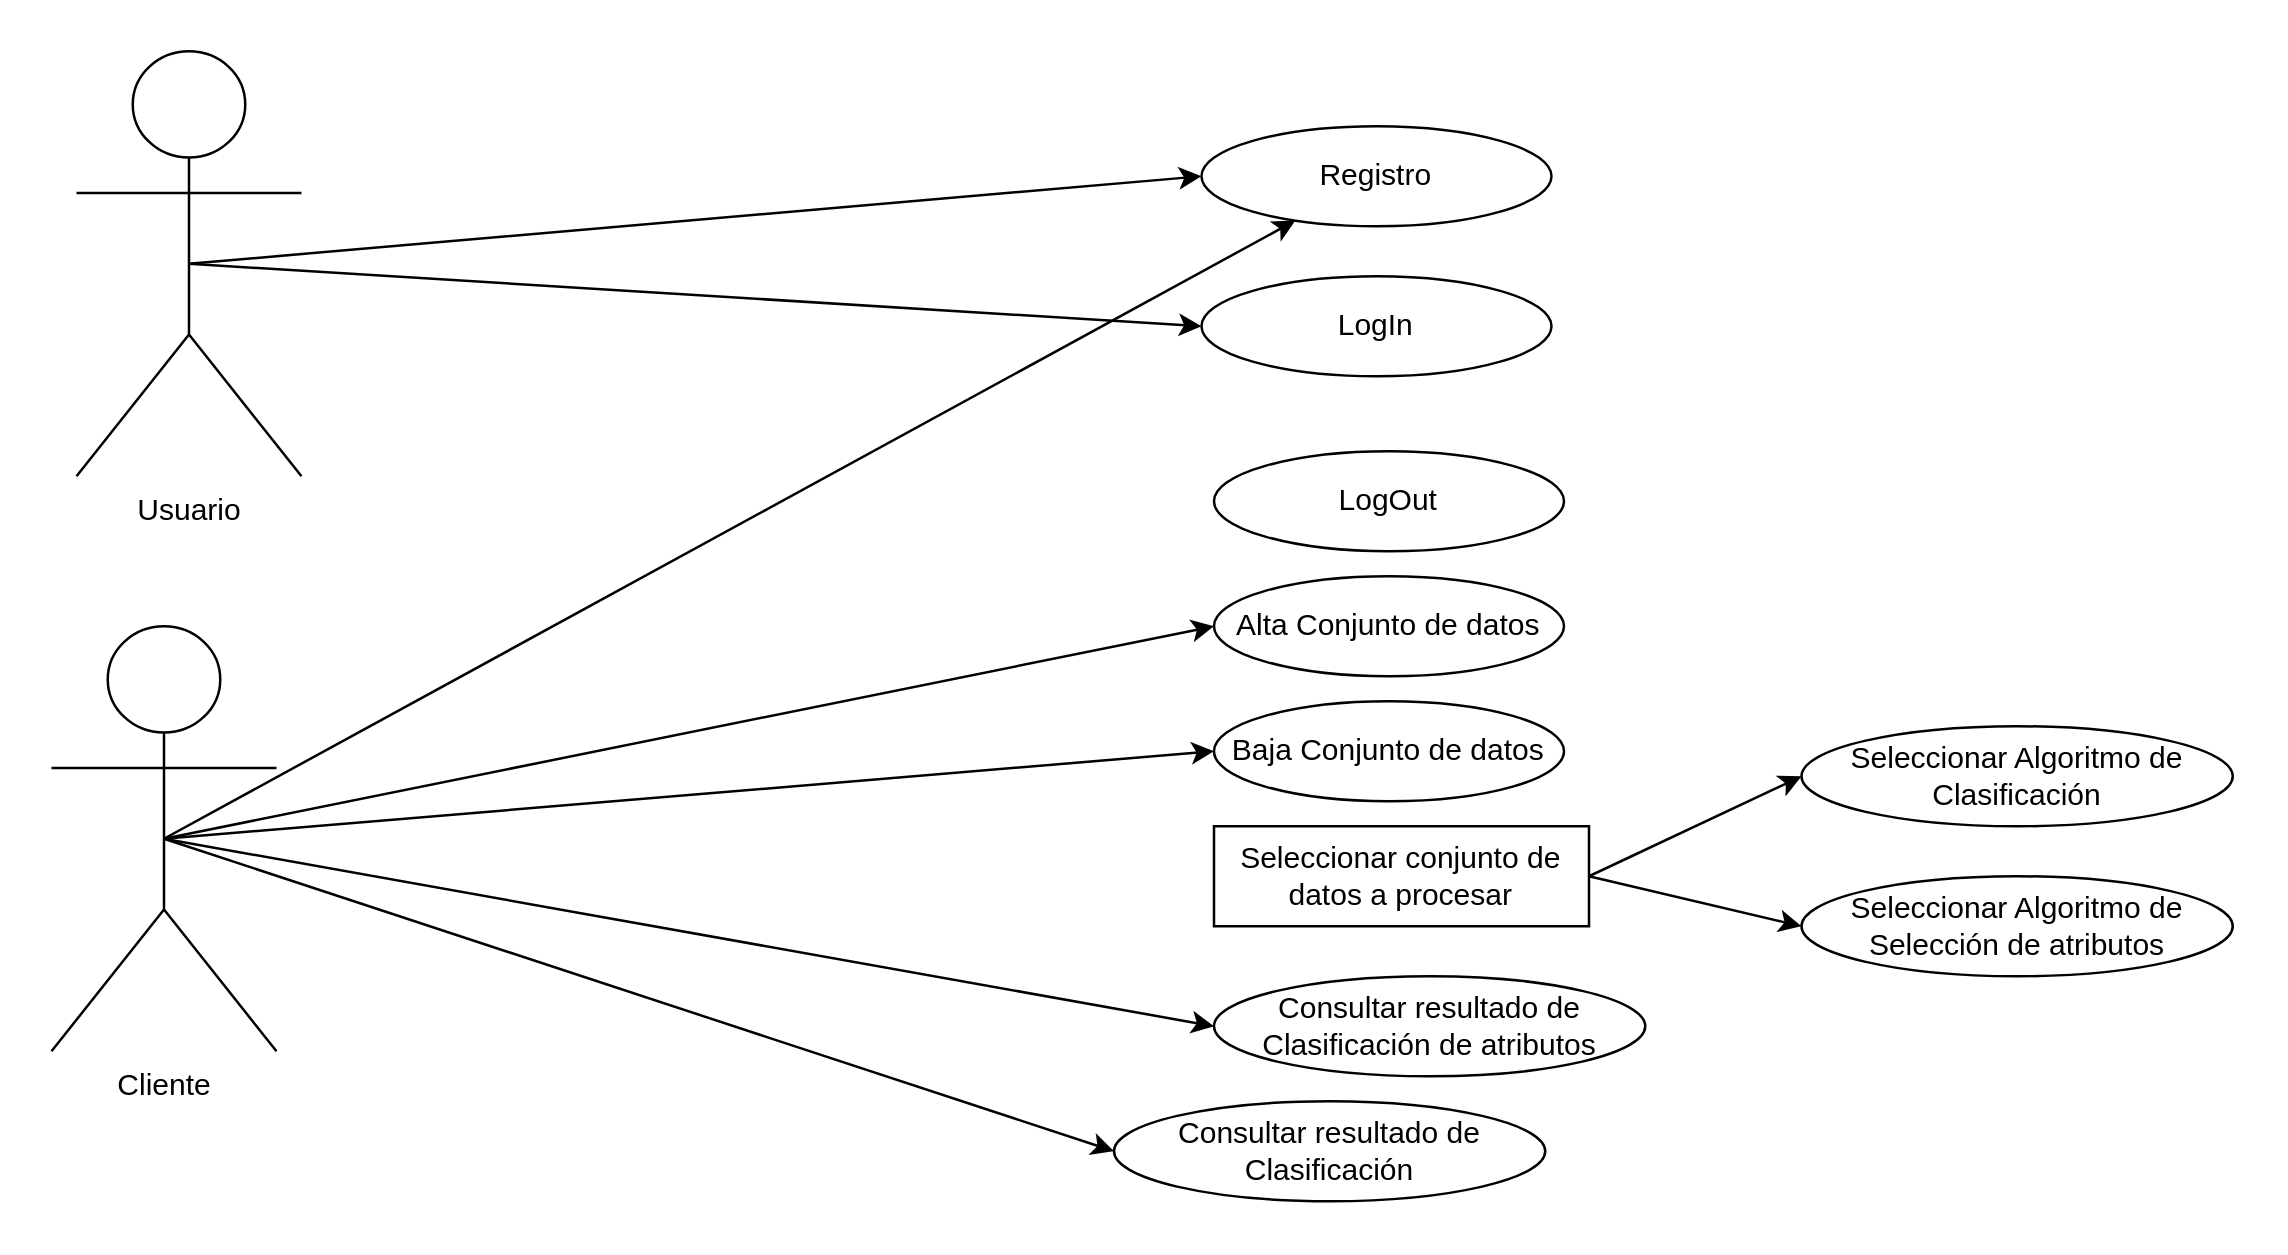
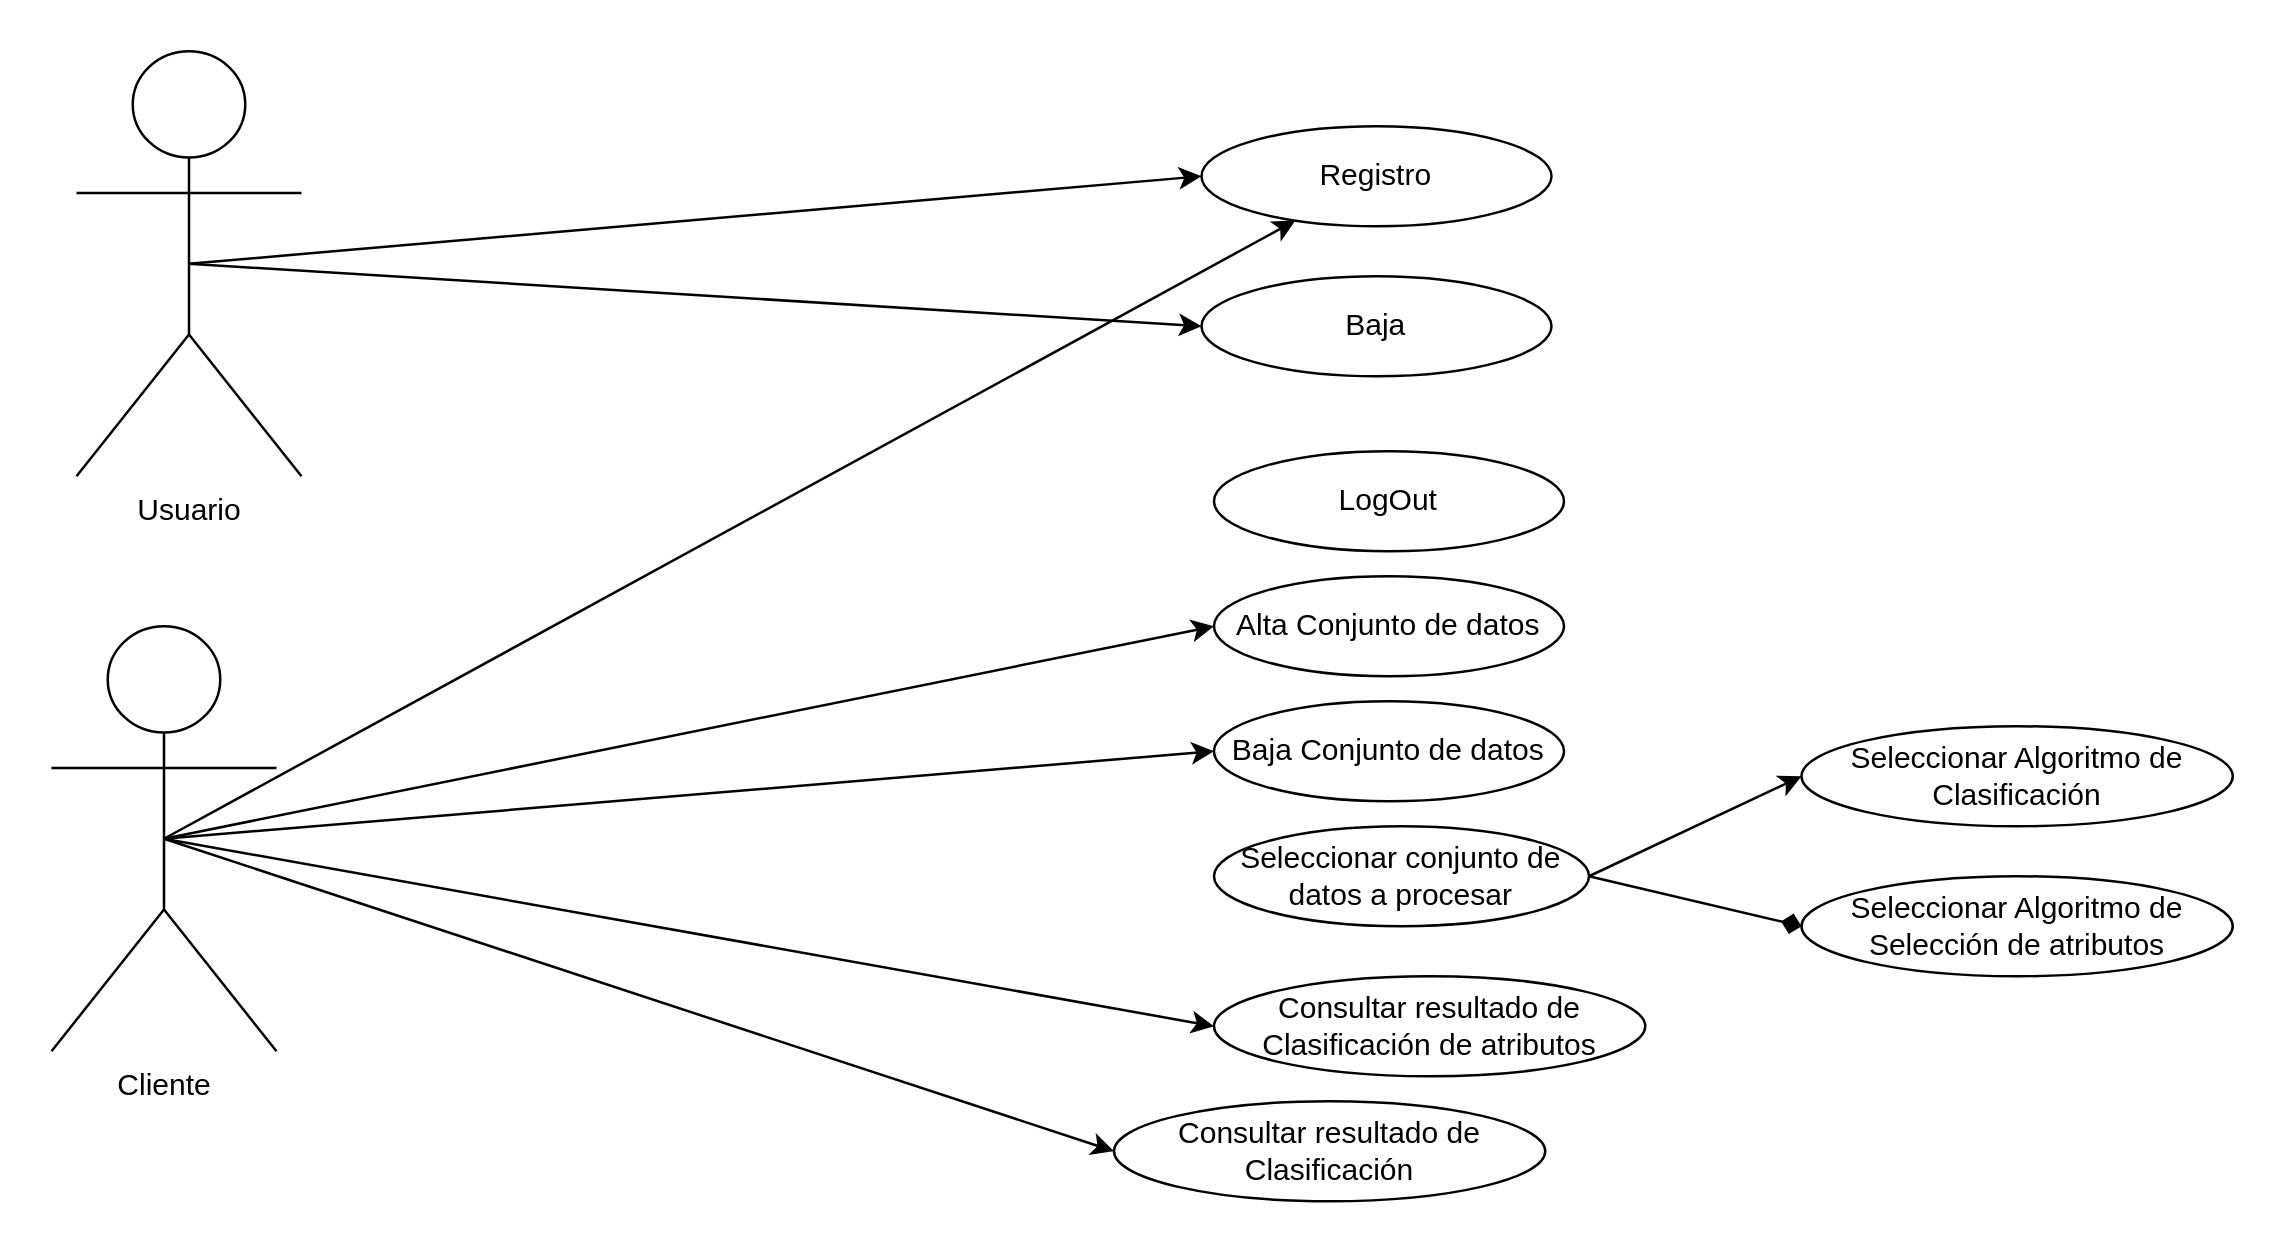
(1376, 326) -> (1376, 326)
(1401, 876) -> (1401, 876)
(1782, 922) -> (1781, 921)
